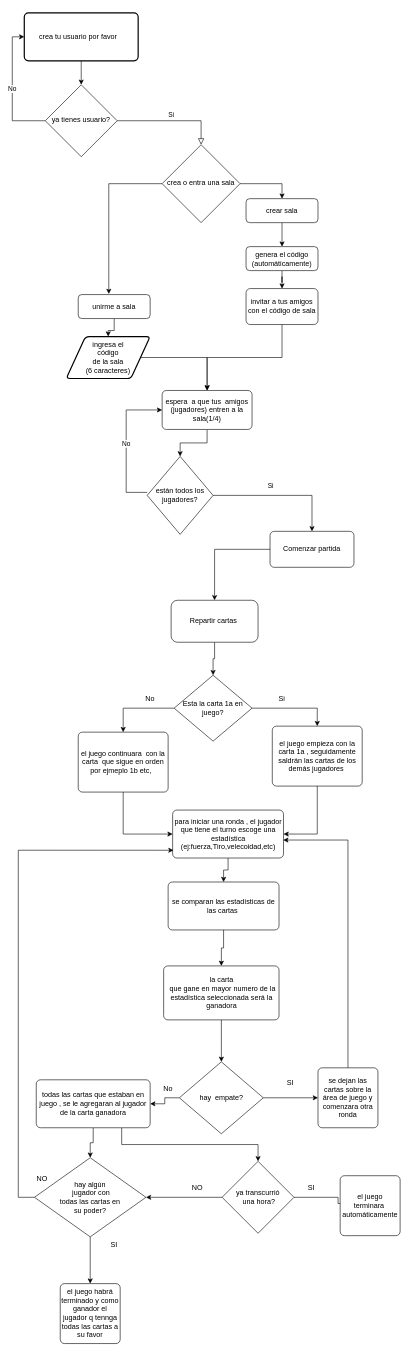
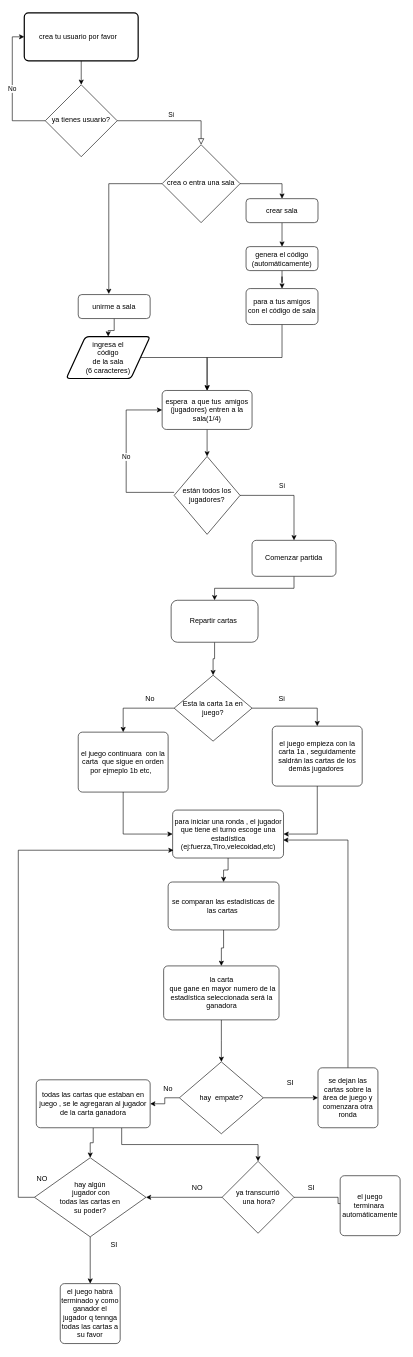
(282, 306) -> (282, 306)
(180, 495) -> (207, 495)
(312, 549) -> (294, 558)
